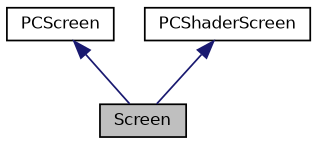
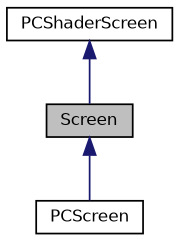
(108, 79) -> (90, 178)
